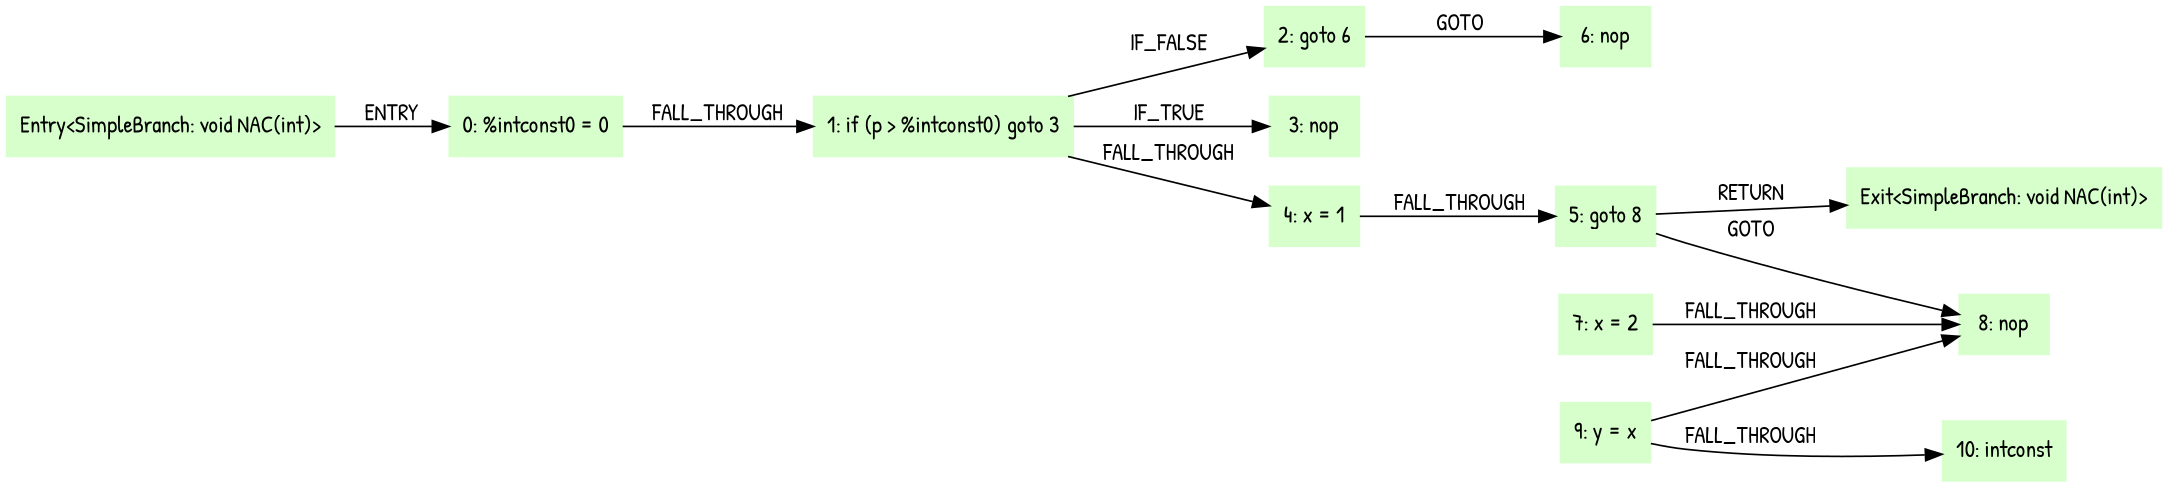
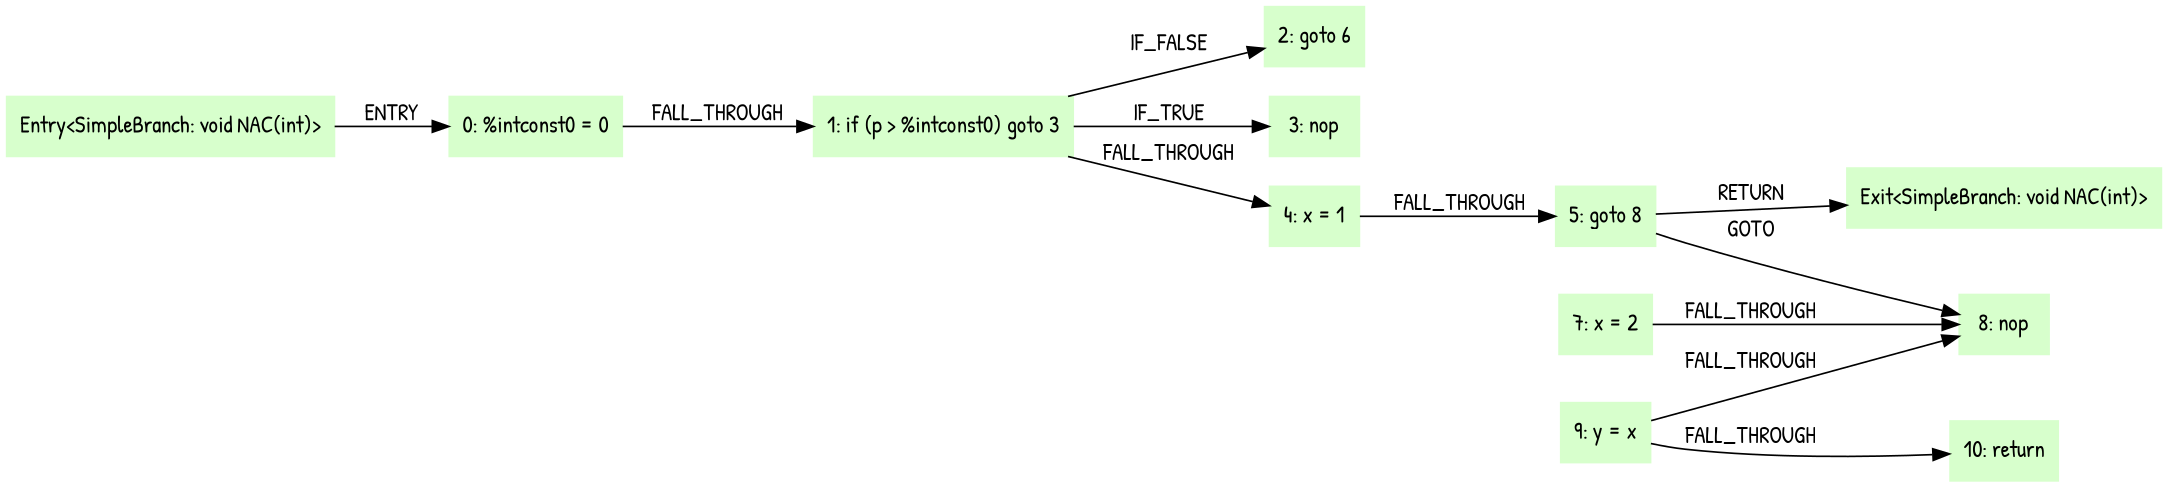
(1606, 37) -> none
(2004, 451) -> (2004, 451)
